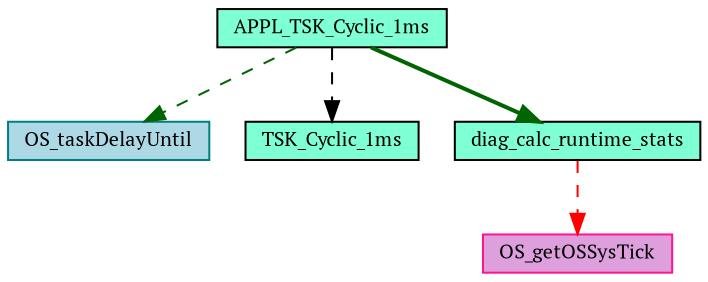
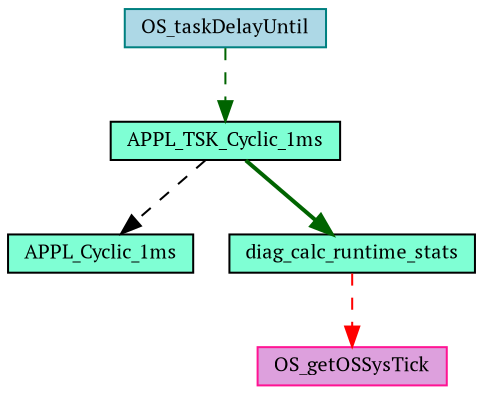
(230, 80) -> (225, 74)
(332, 141) -> (101, 254)
